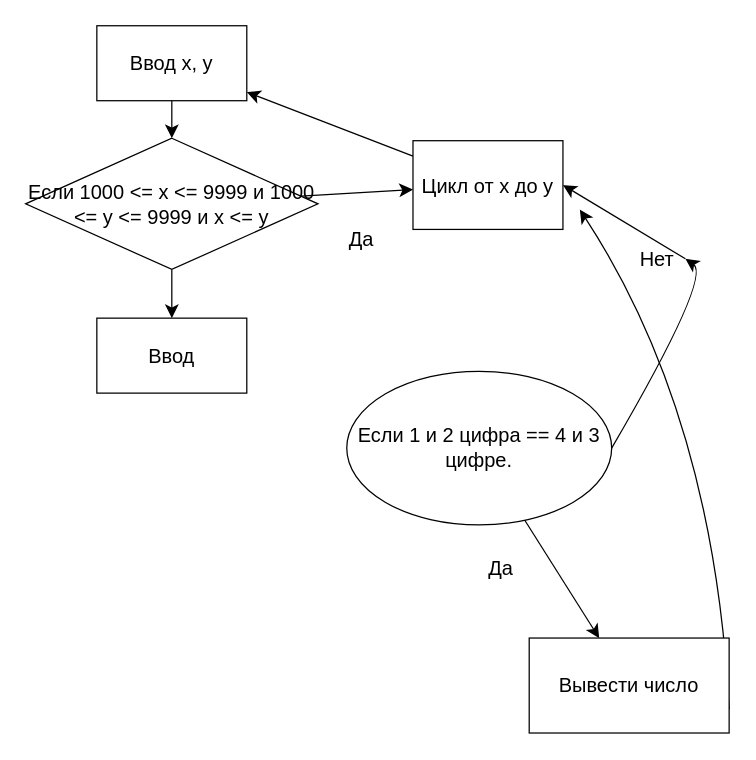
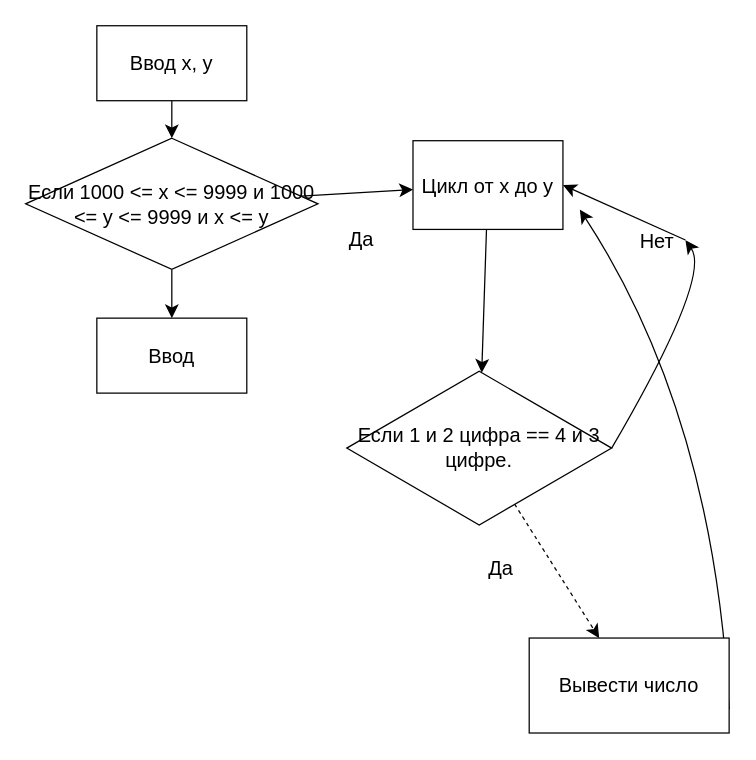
(334, 126) -> (484, 297)
(657, 259) -> (657, 240)
(479, 448) -> (479, 448)
(560, 576) -> (555, 568)
